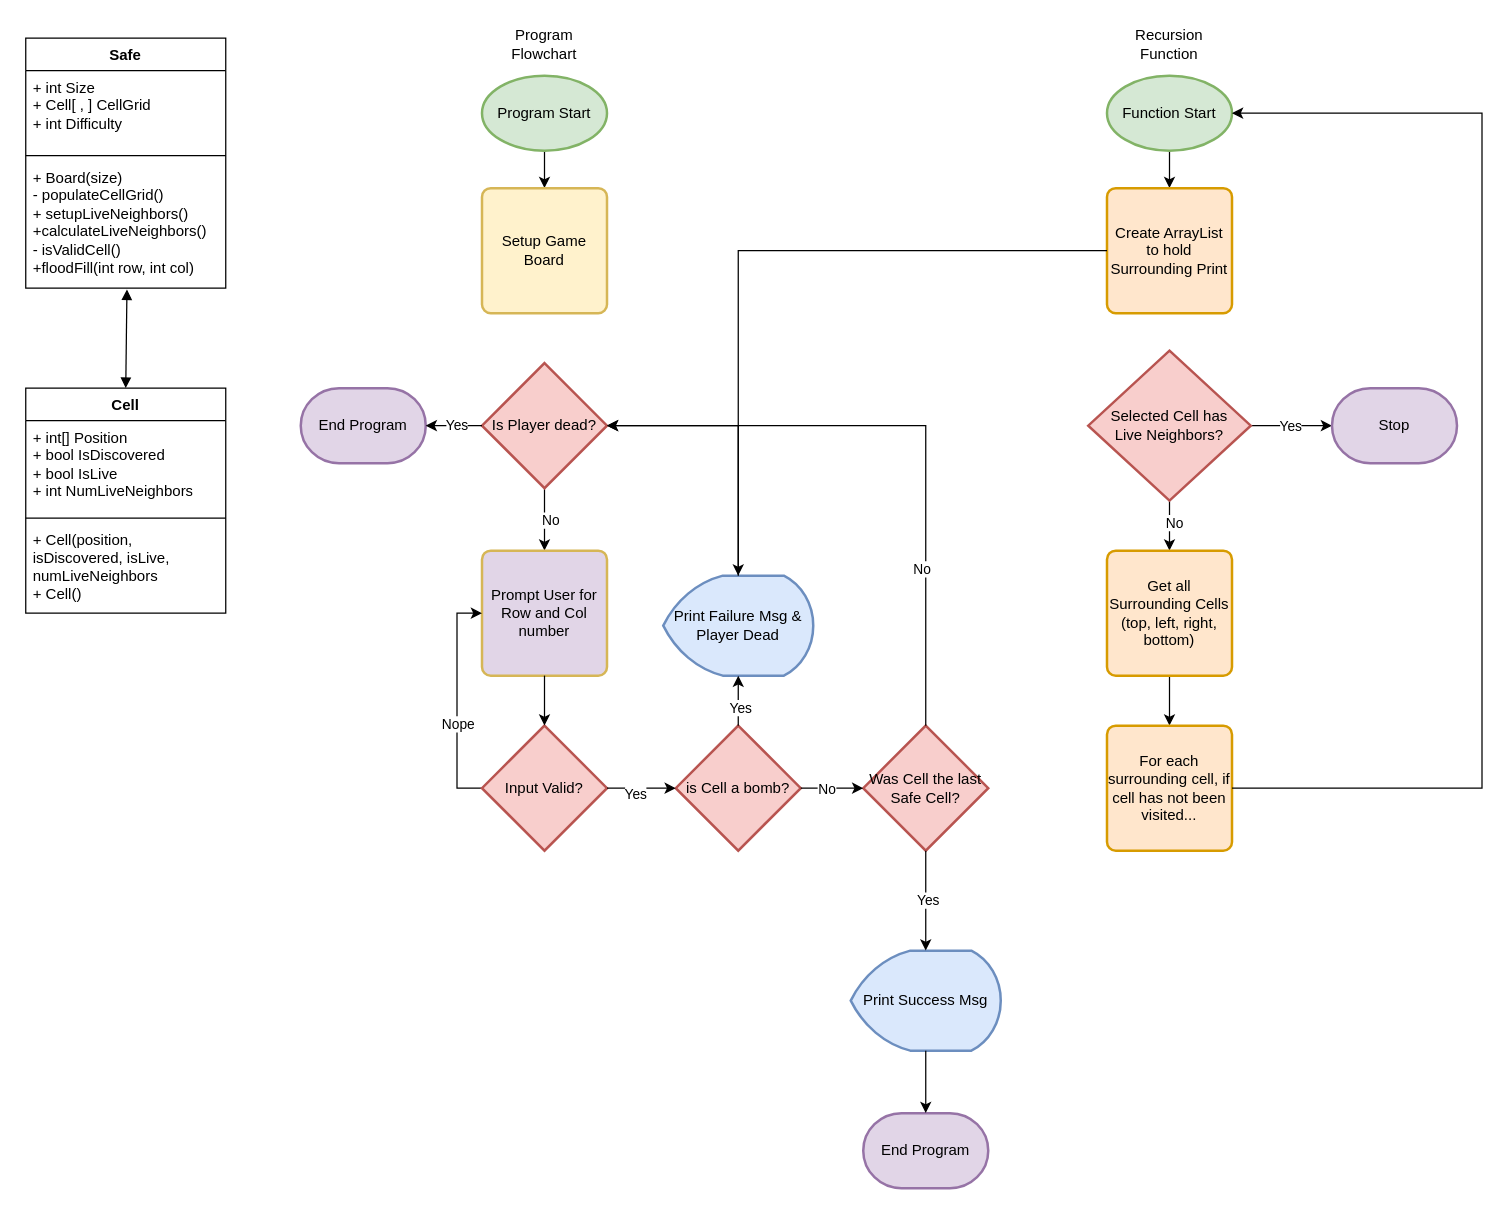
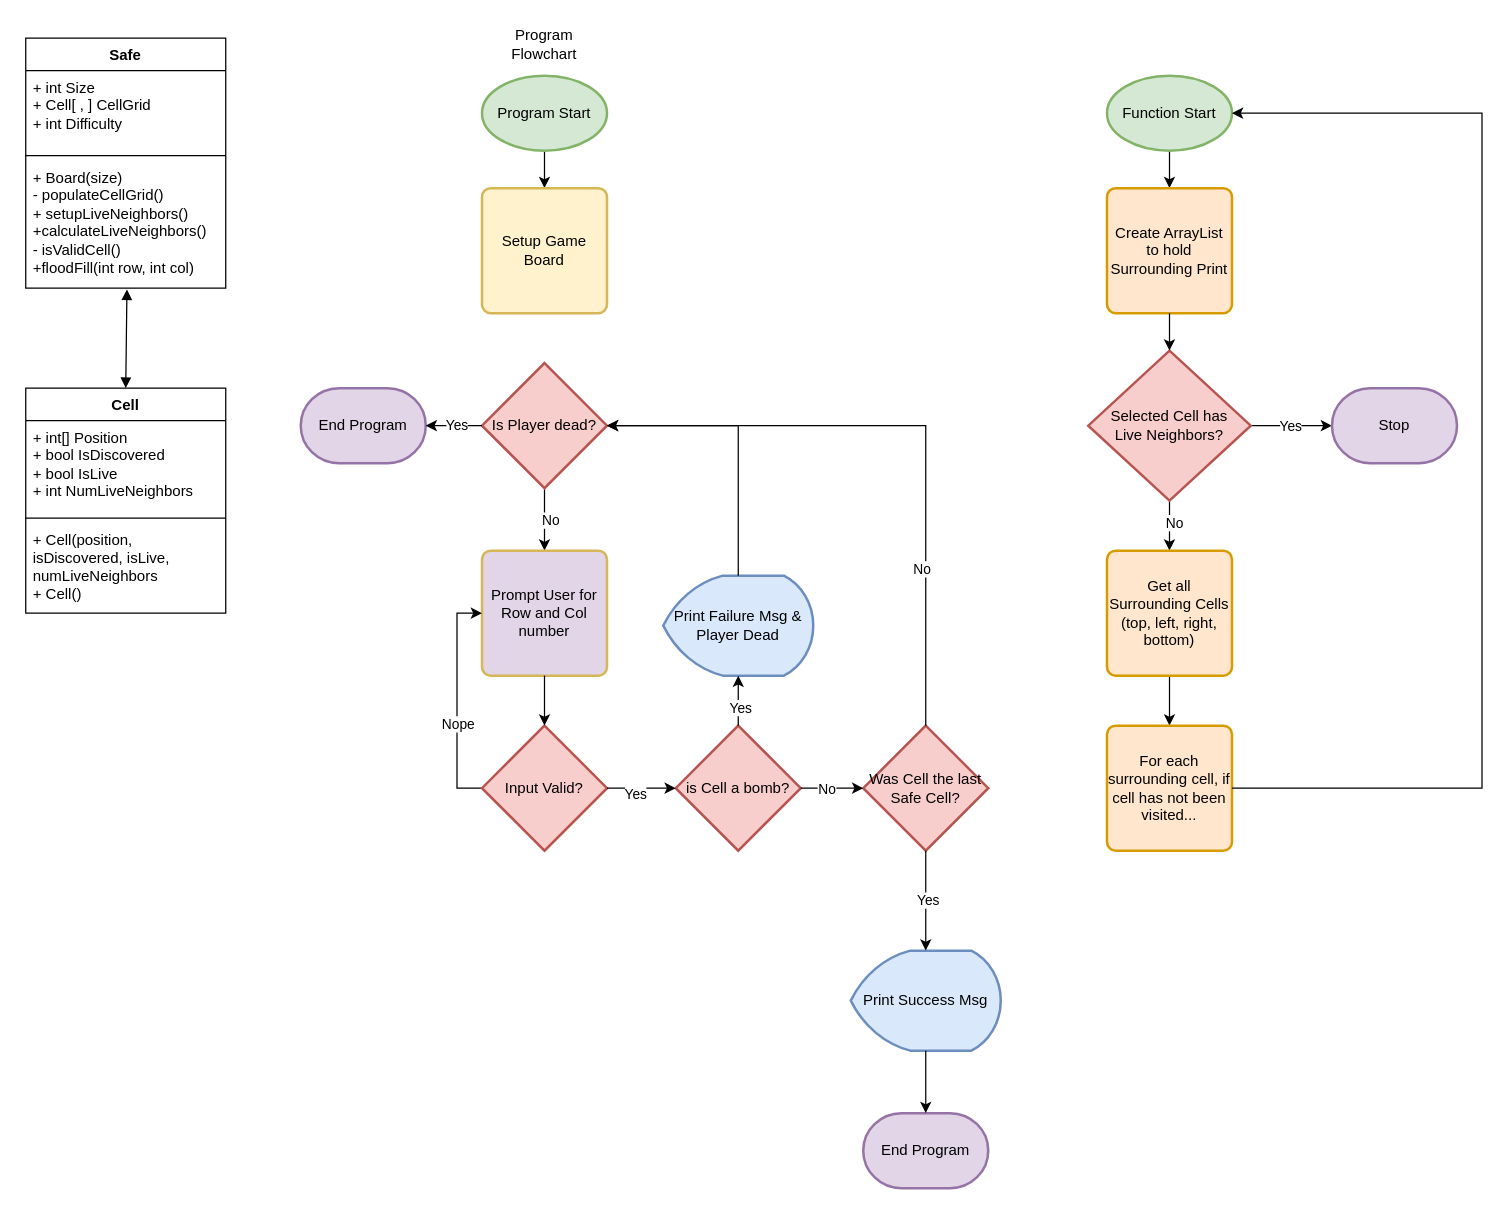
(1169, 44) -> none
(837, 251) -> (1169, 336)
